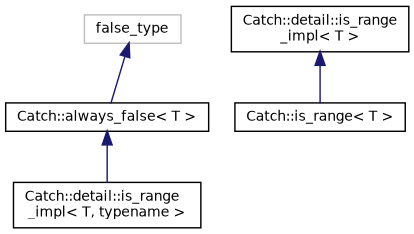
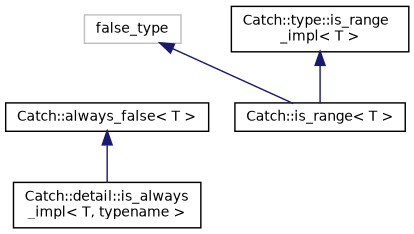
(320, 29) -> (320, 29)
(118, 80) -> (233, 76)
(107, 205) -> (107, 205)
